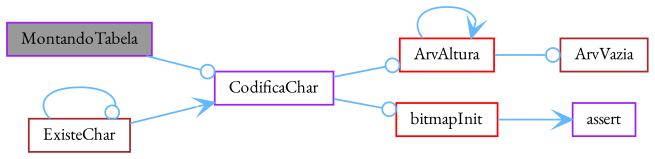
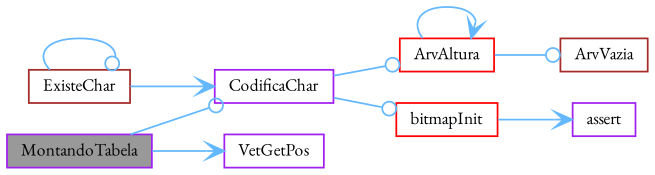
none -> (274, 151)
